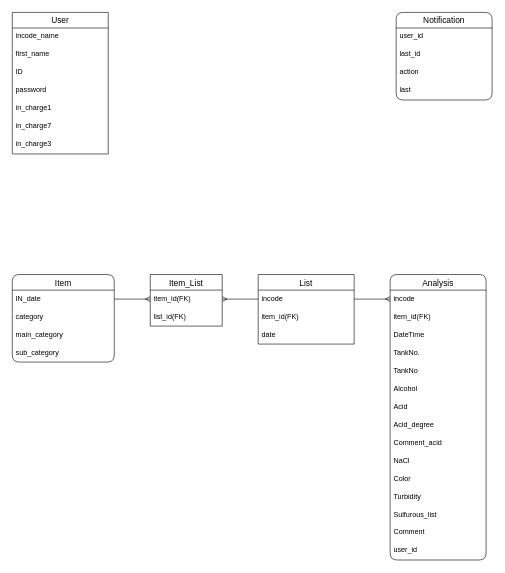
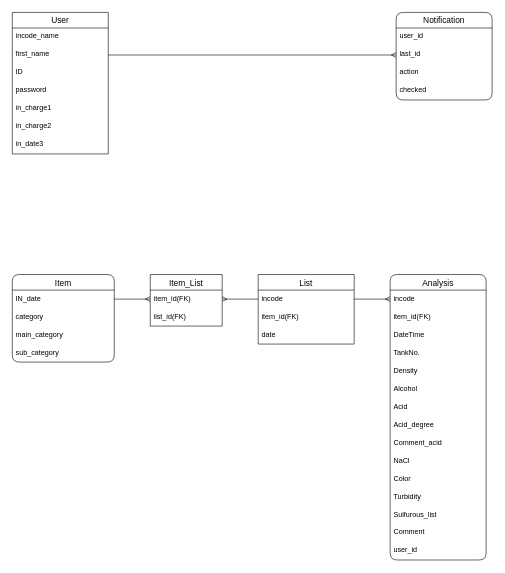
none -> (391, 55)
(407, 90) -> (414, 90)
(35, 126) -> (35, 126)
(35, 144) -> (31, 144)
(406, 370) -> (407, 370)
